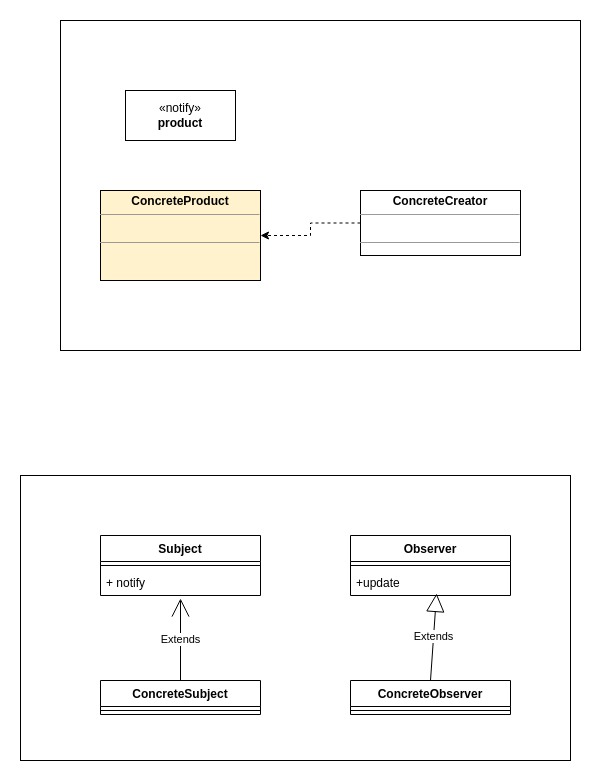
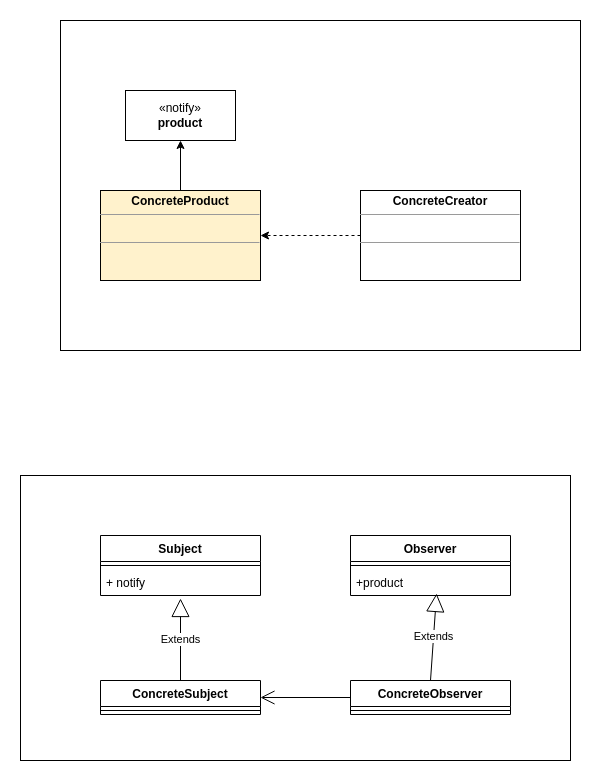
none -> (181, 169)
(441, 223) -> (441, 236)
(380, 584) -> (383, 584)
(181, 610) -> (181, 618)
none -> (307, 698)
